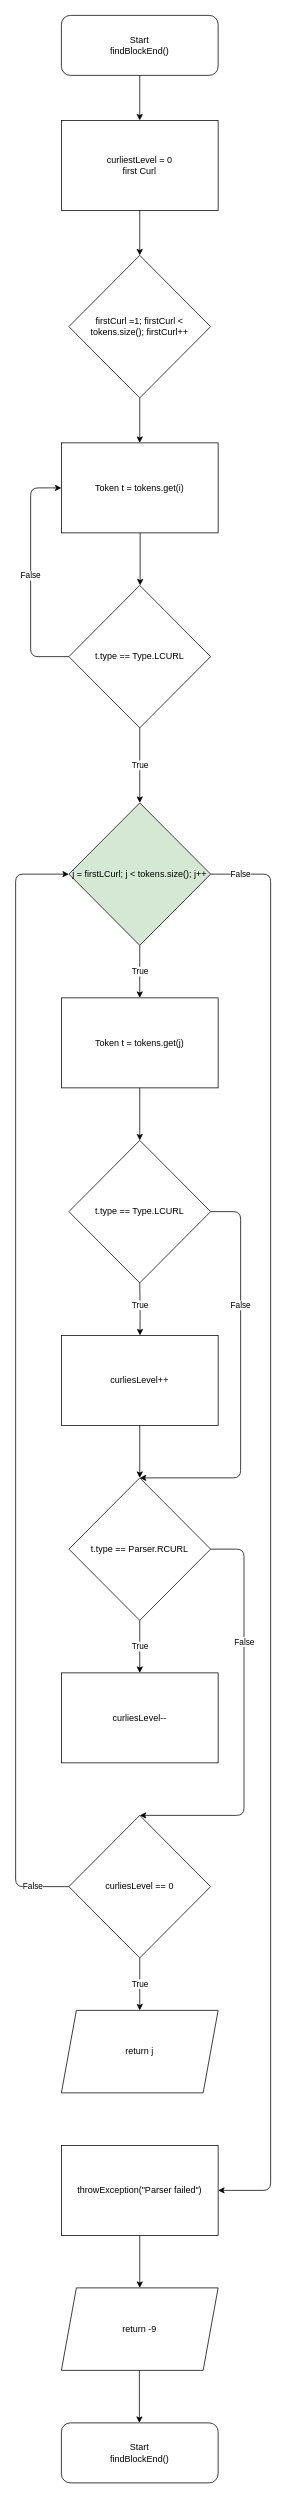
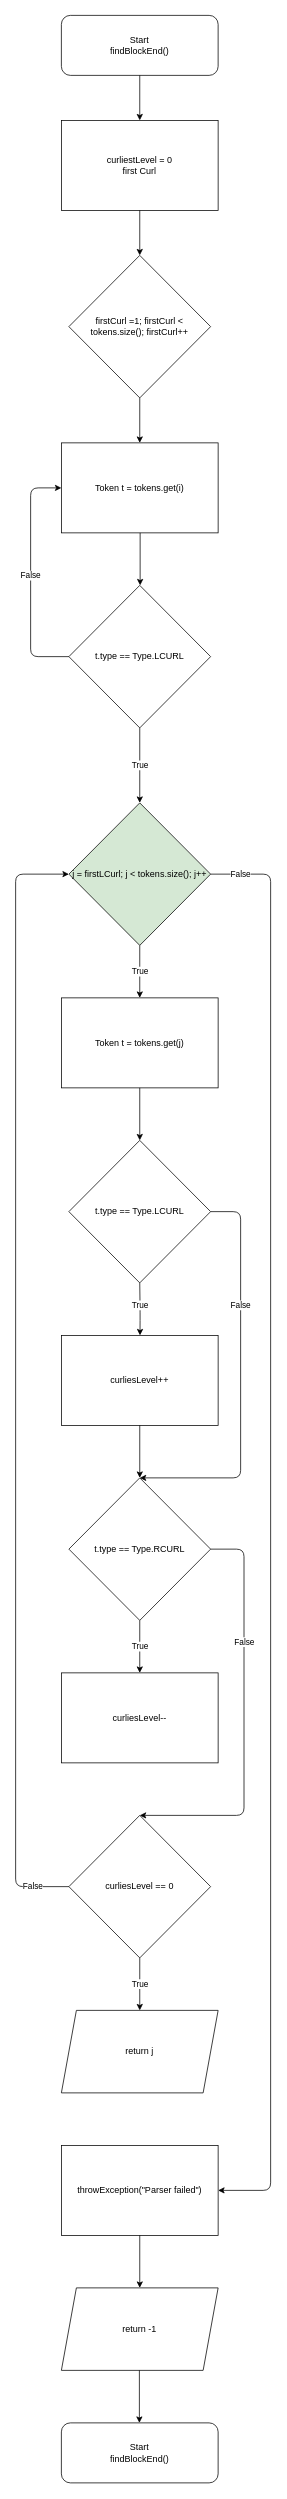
(140, 1549) -> (140, 1549)
(140, 2329) -> (140, 2329)
